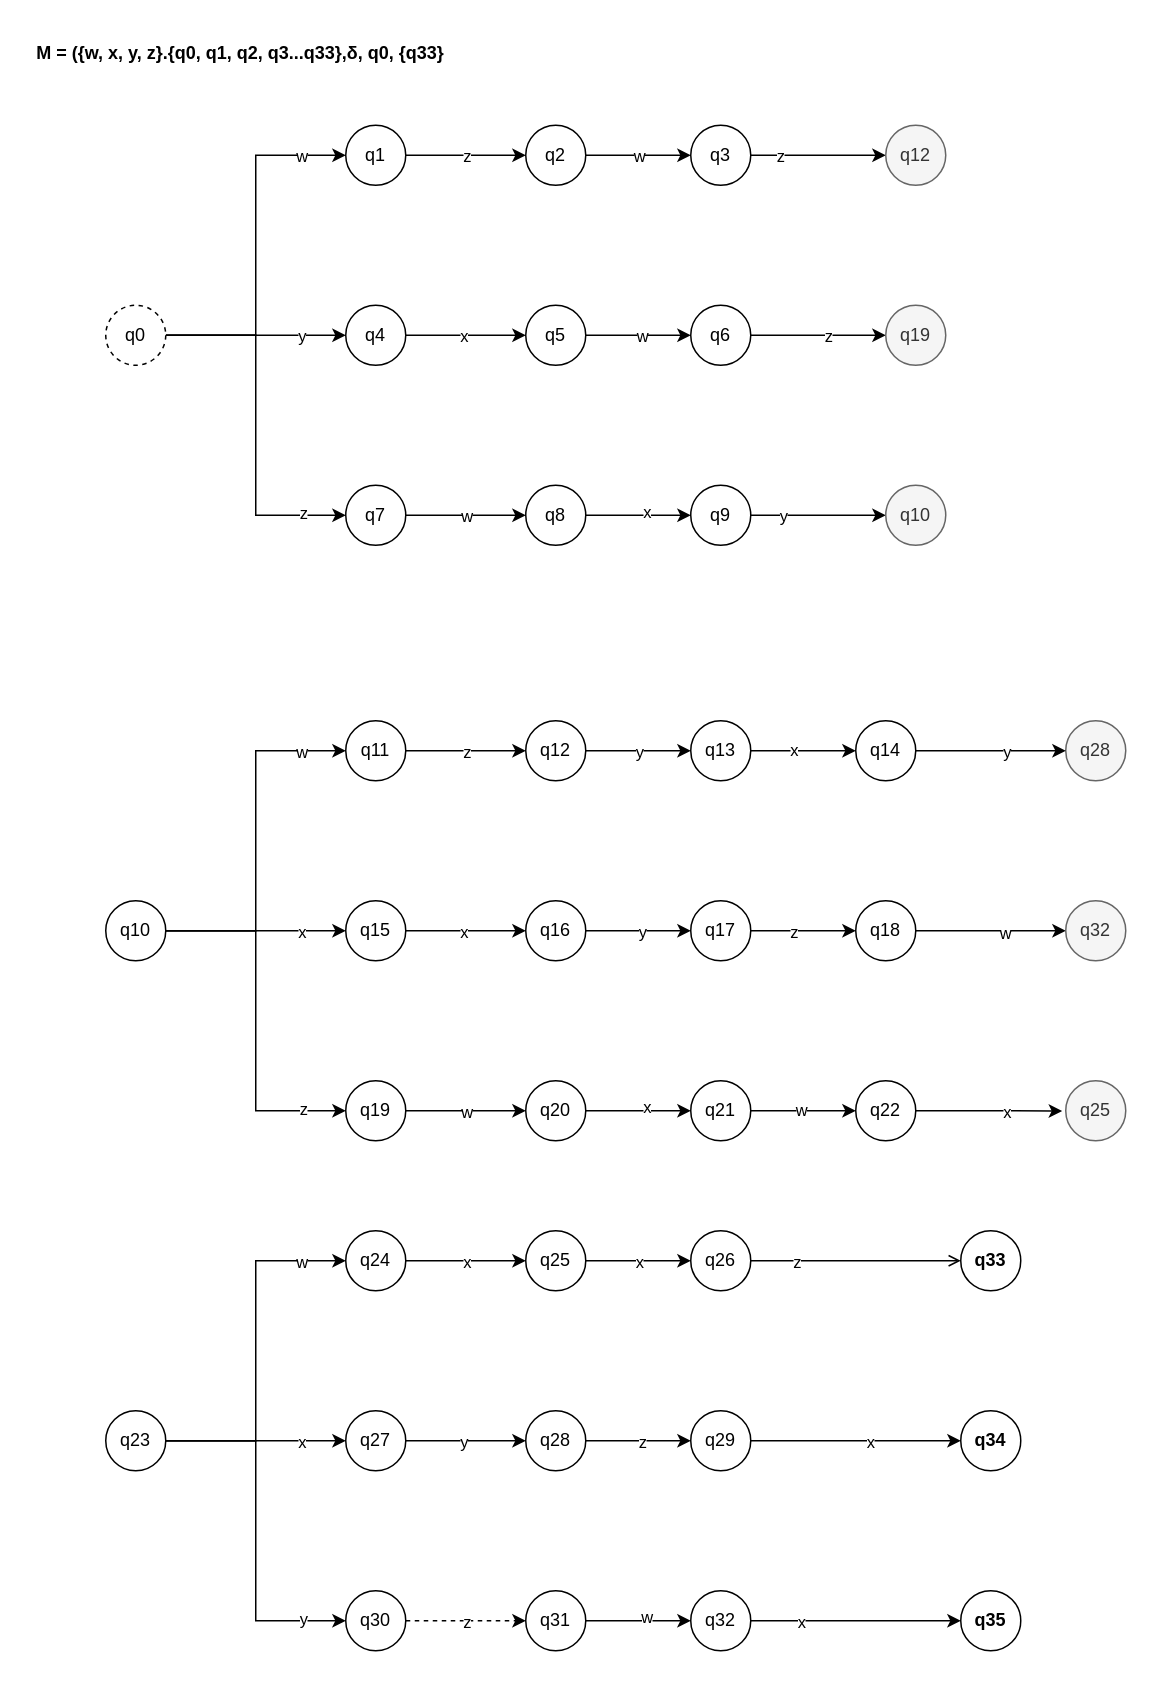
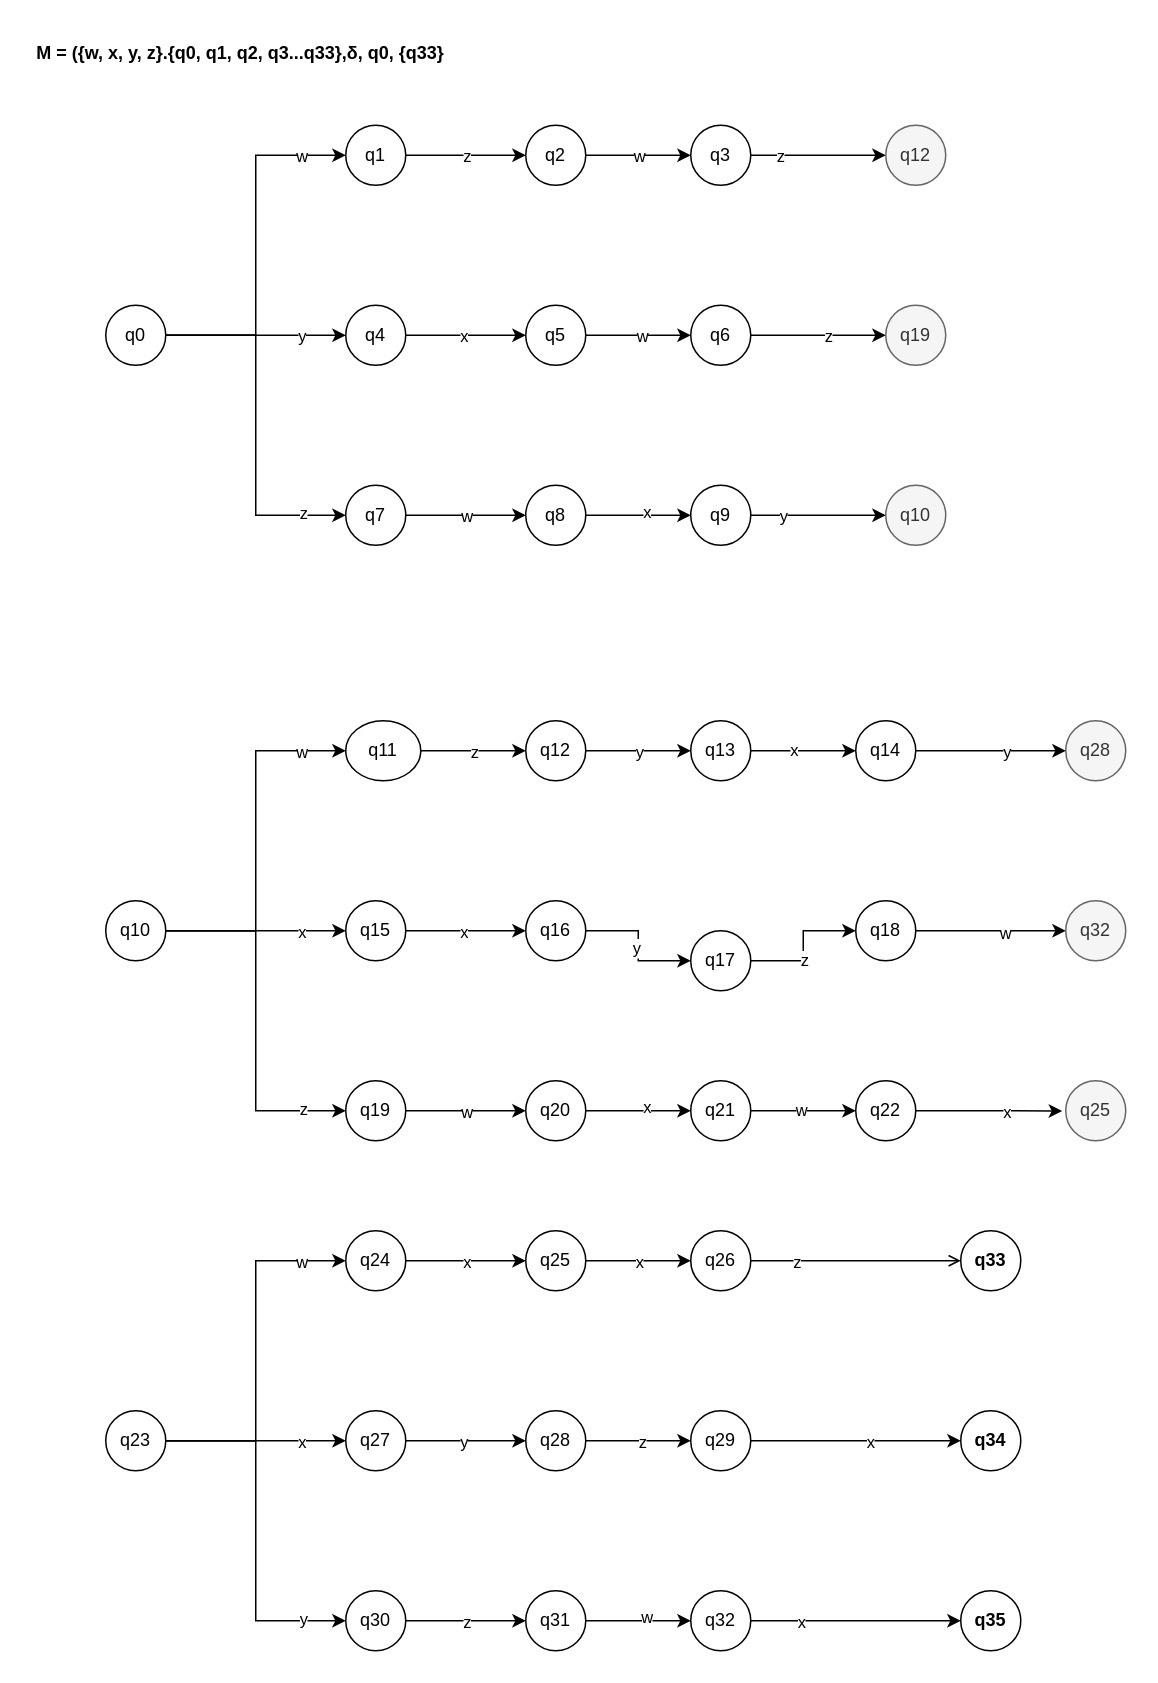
(136, 335) -> (136, 335)
(376, 751) -> (383, 751)
(721, 931) -> (721, 961)
(434, 1621) -> (434, 1621)
